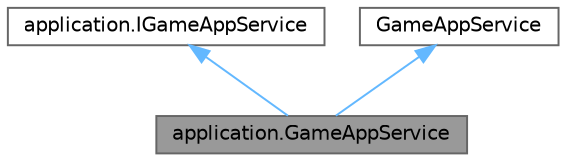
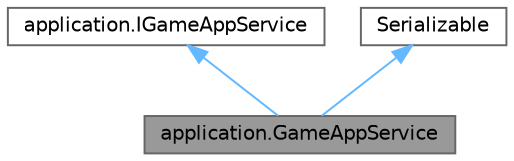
(459, 27) -> (434, 27)
